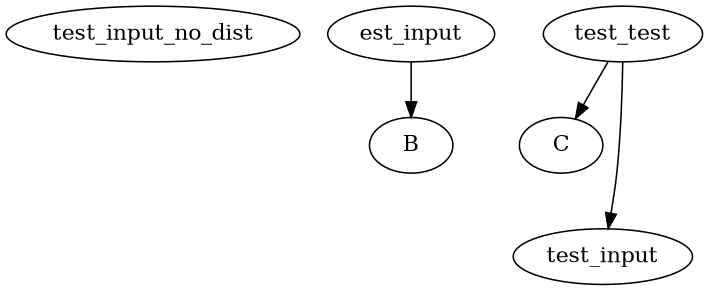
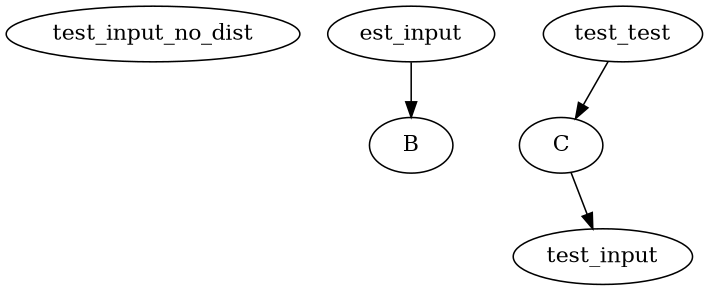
(620, 138) -> (579, 193)
